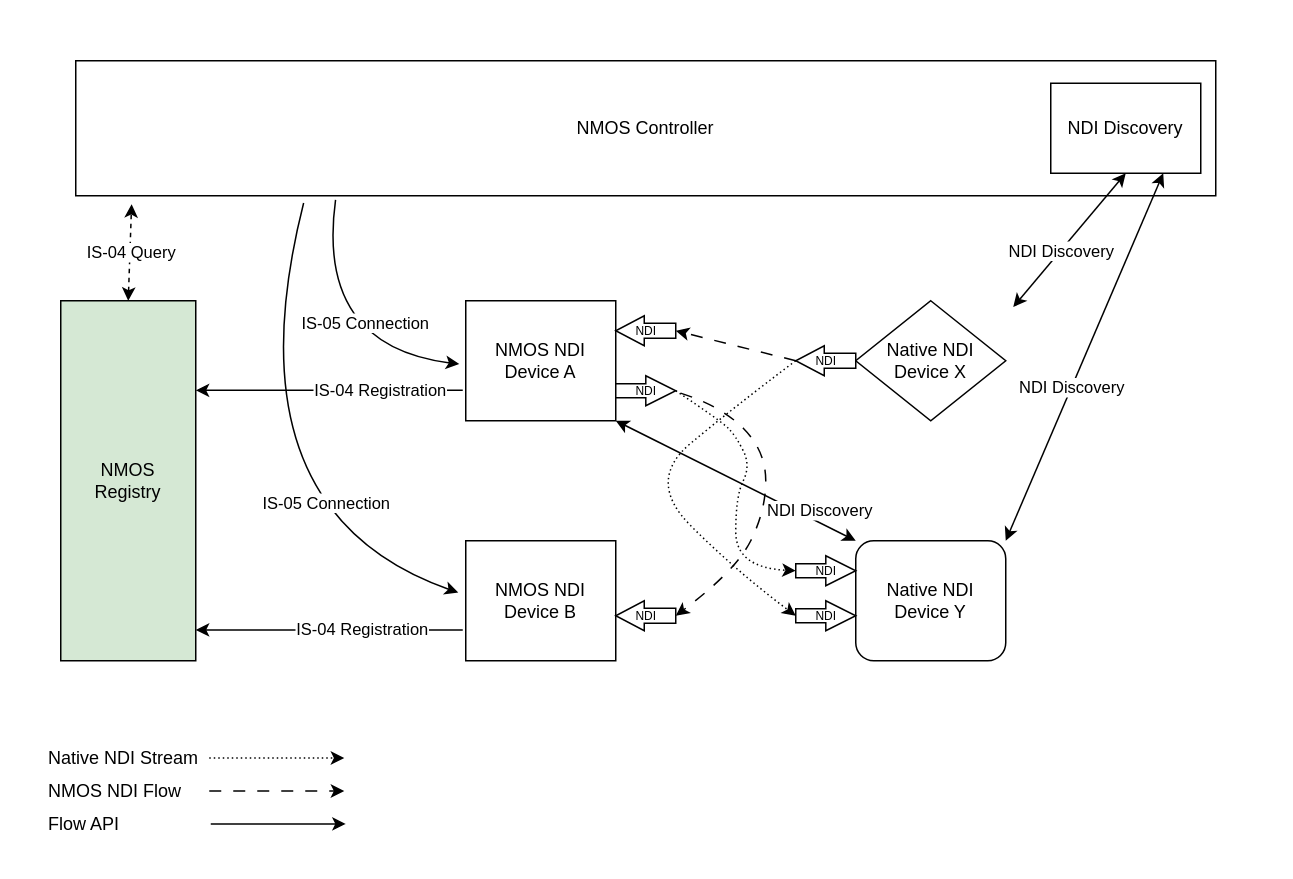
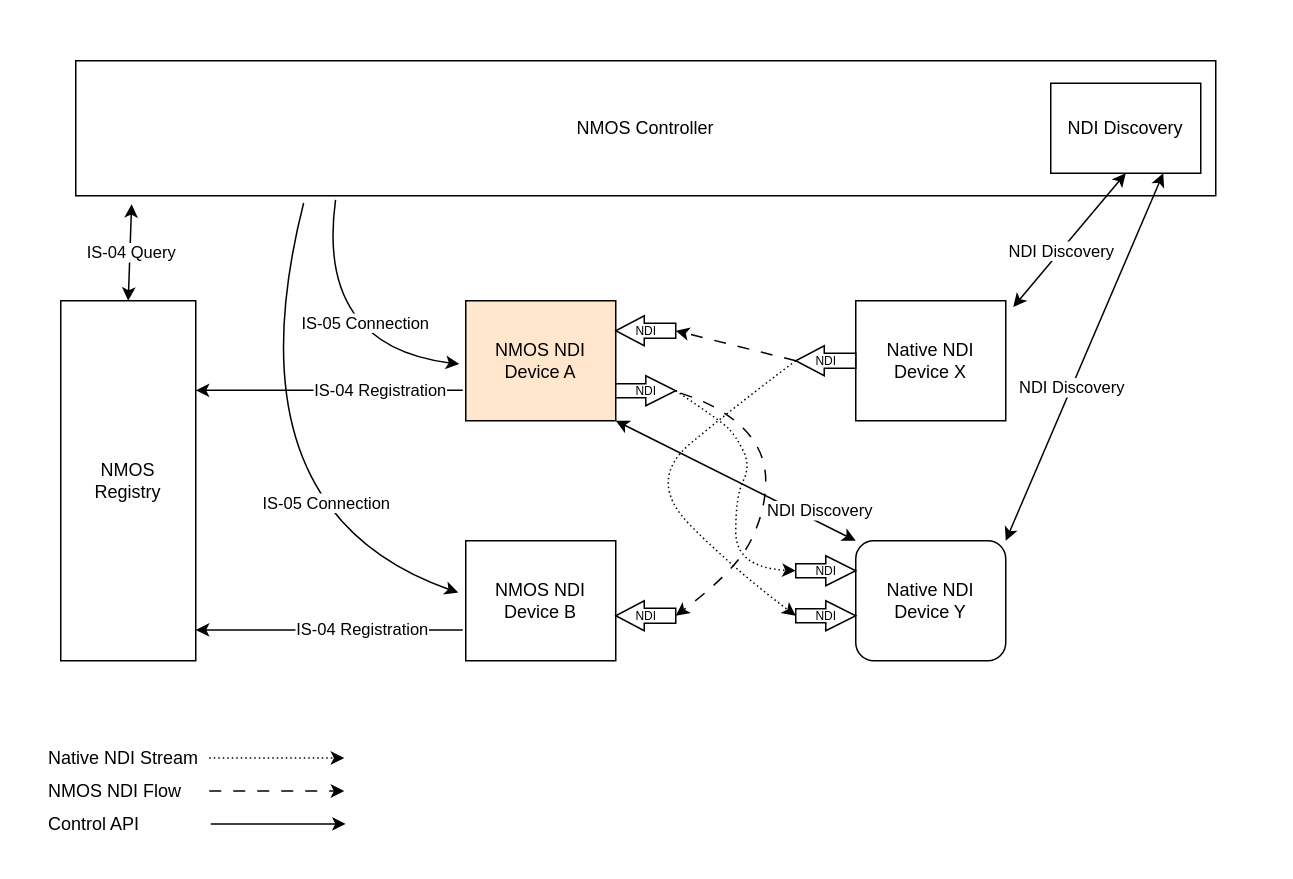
(129, 275) -> (129, 275)
(541, 361) -> (541, 361)
(931, 361) -> (931, 361)
(128, 481) -> (128, 481)
(84, 824) -> (100, 824)
